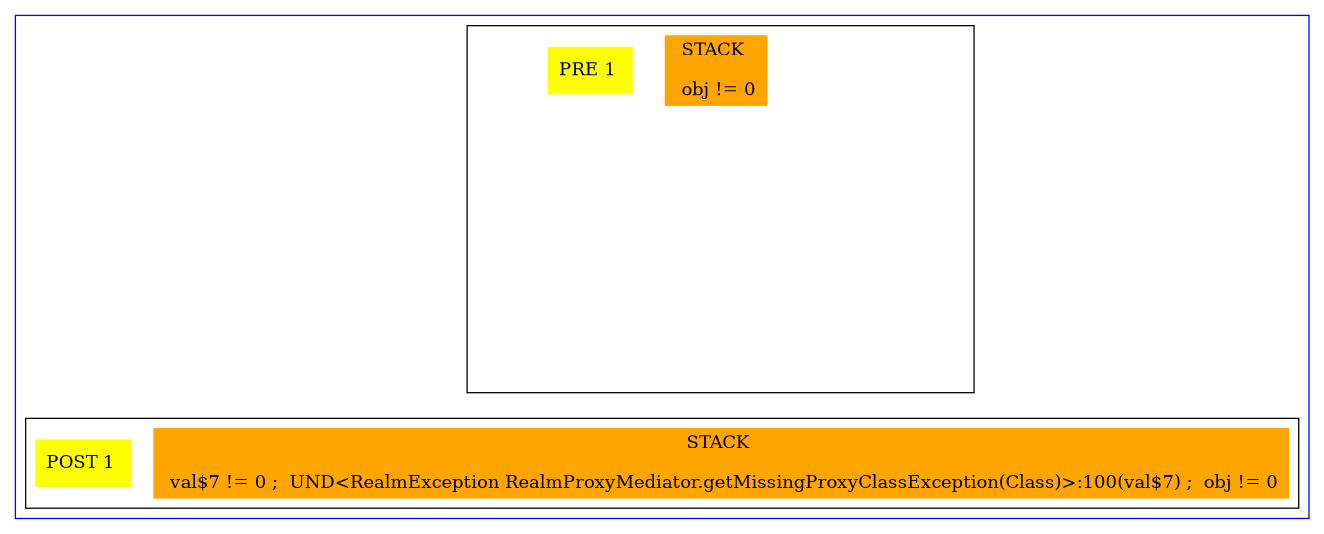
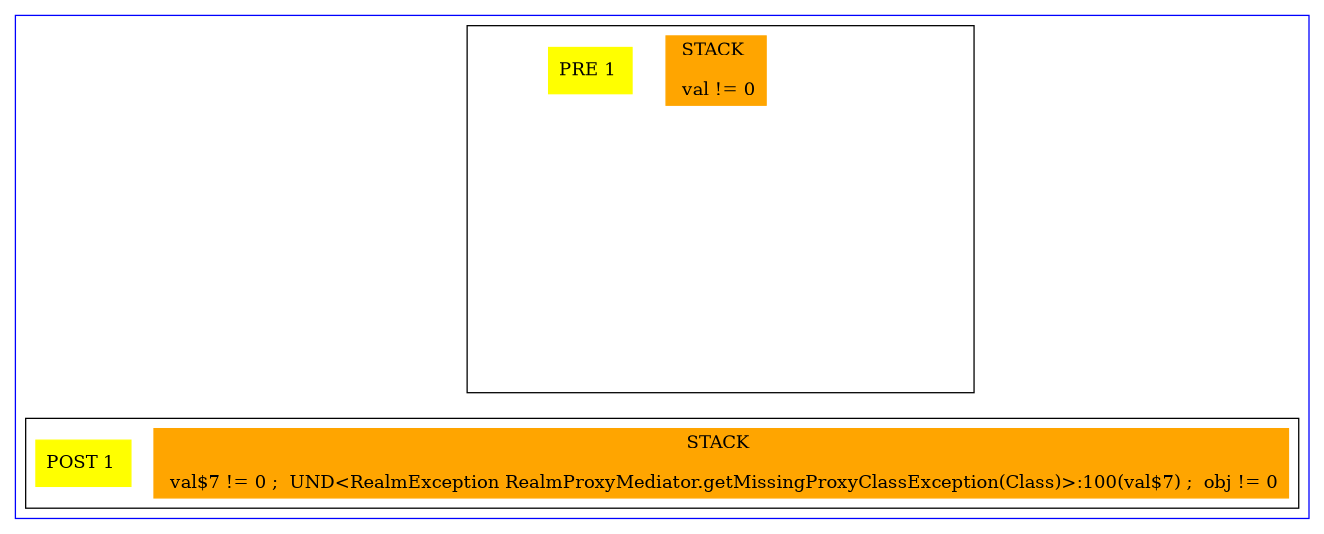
(716, 71) -> (716, 71)
